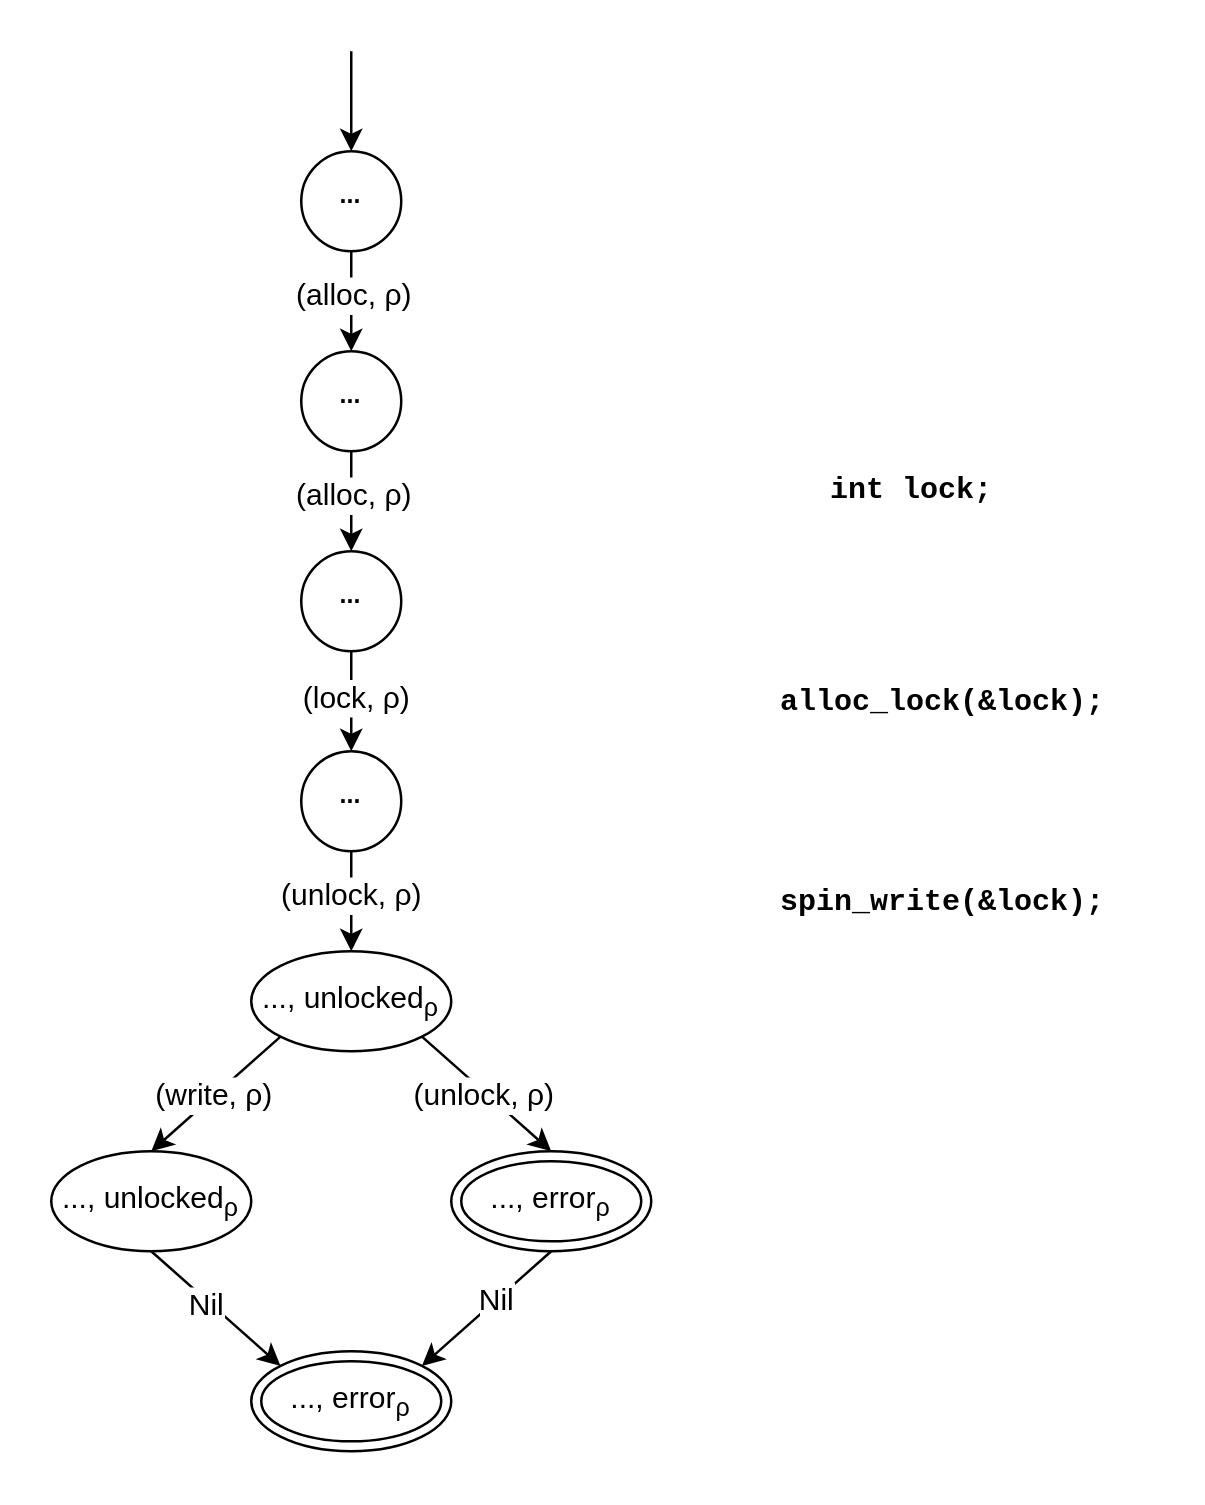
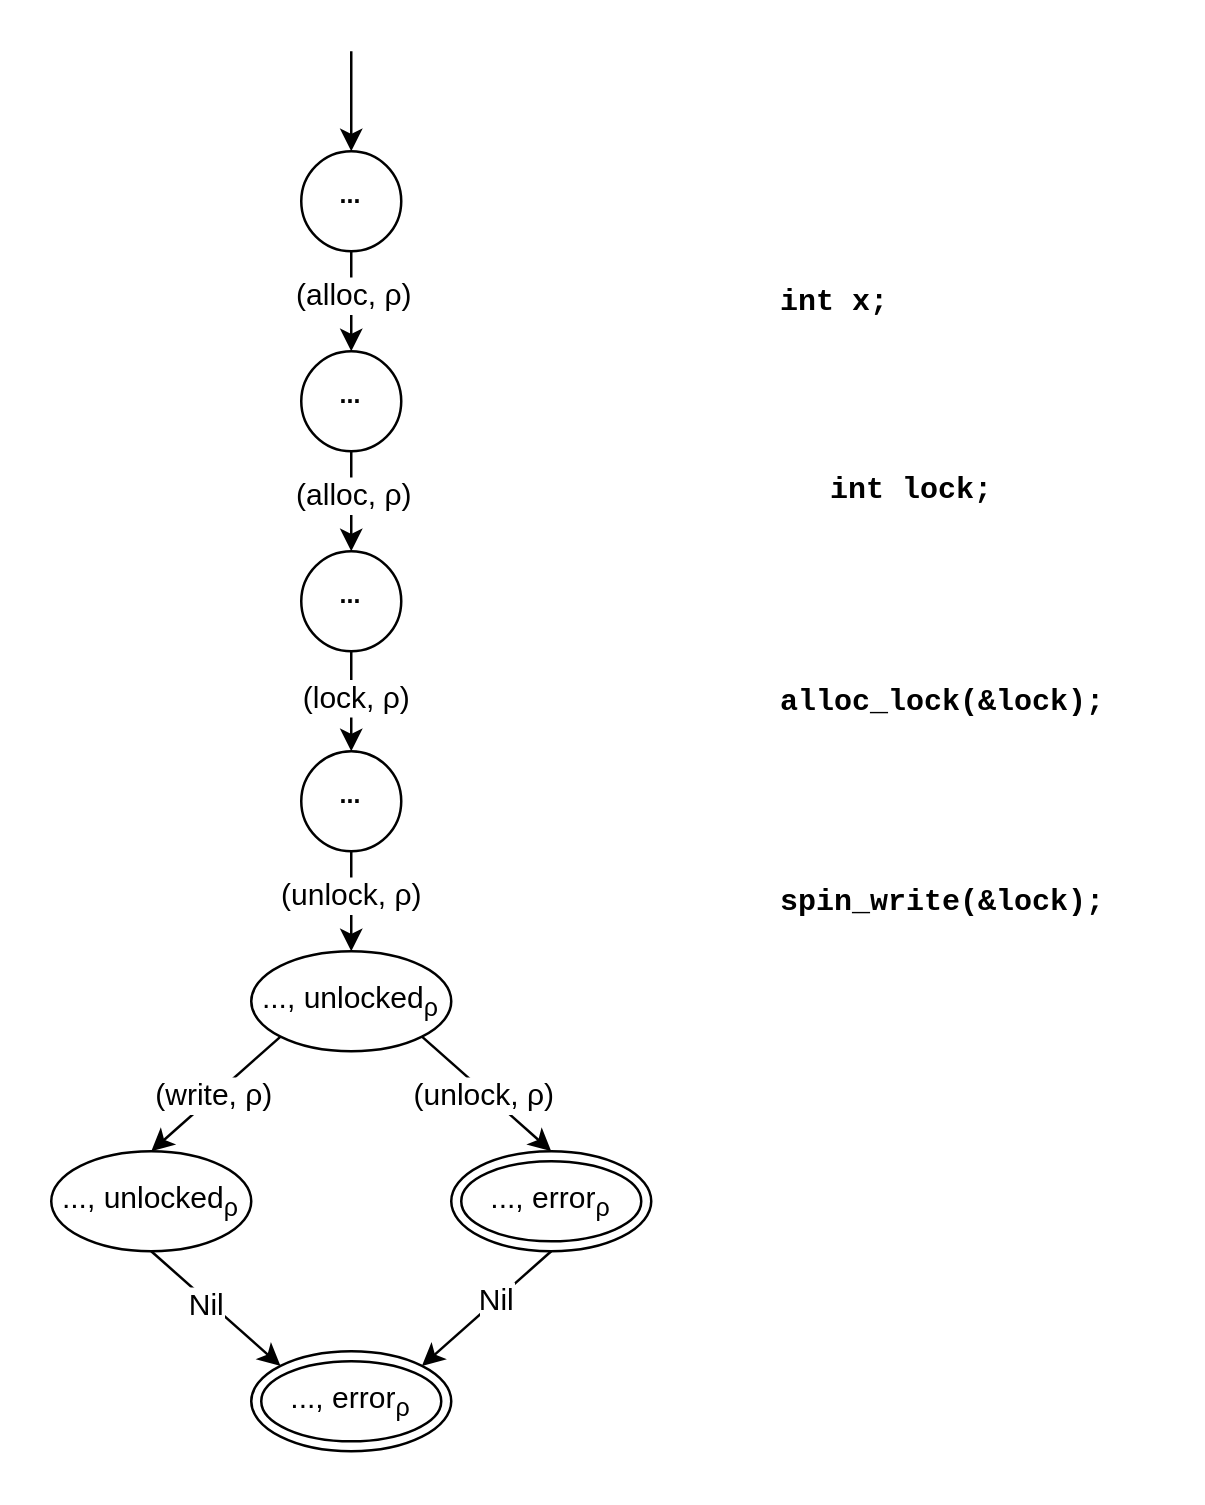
none -> (851, 301)
